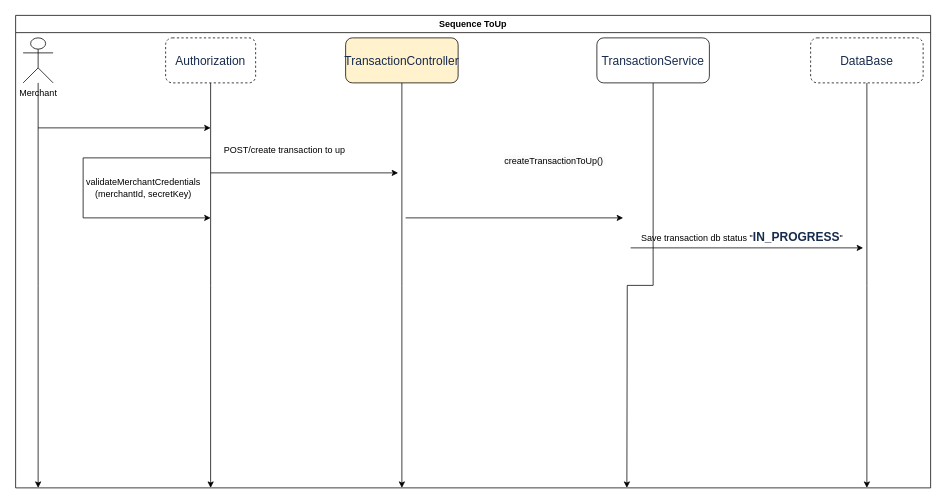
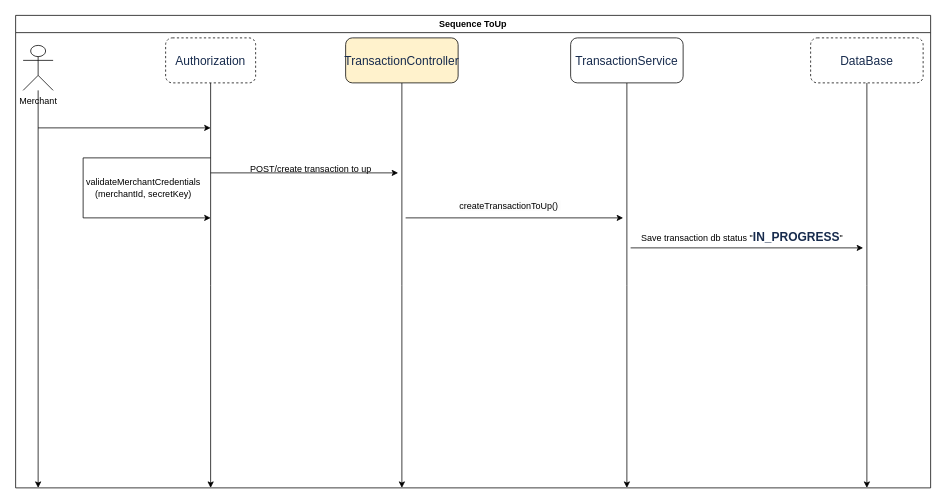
(38, 60) -> (38, 68)
(653, 60) -> (627, 60)
(285, 150) -> (312, 169)
(563, 165) -> (518, 210)
